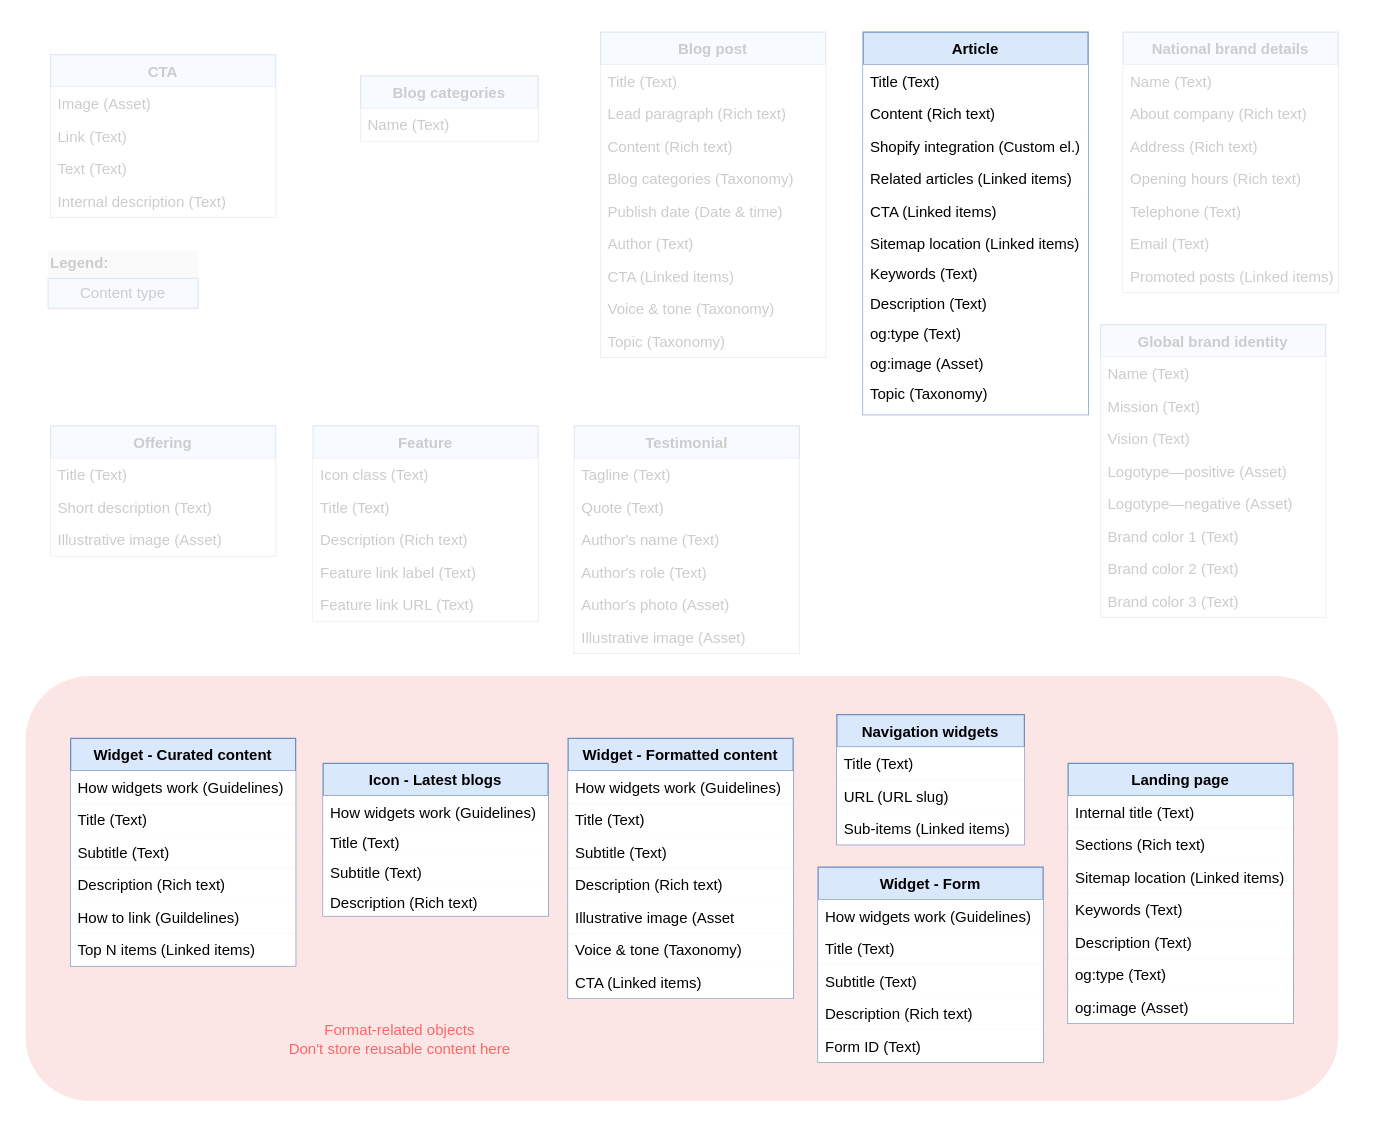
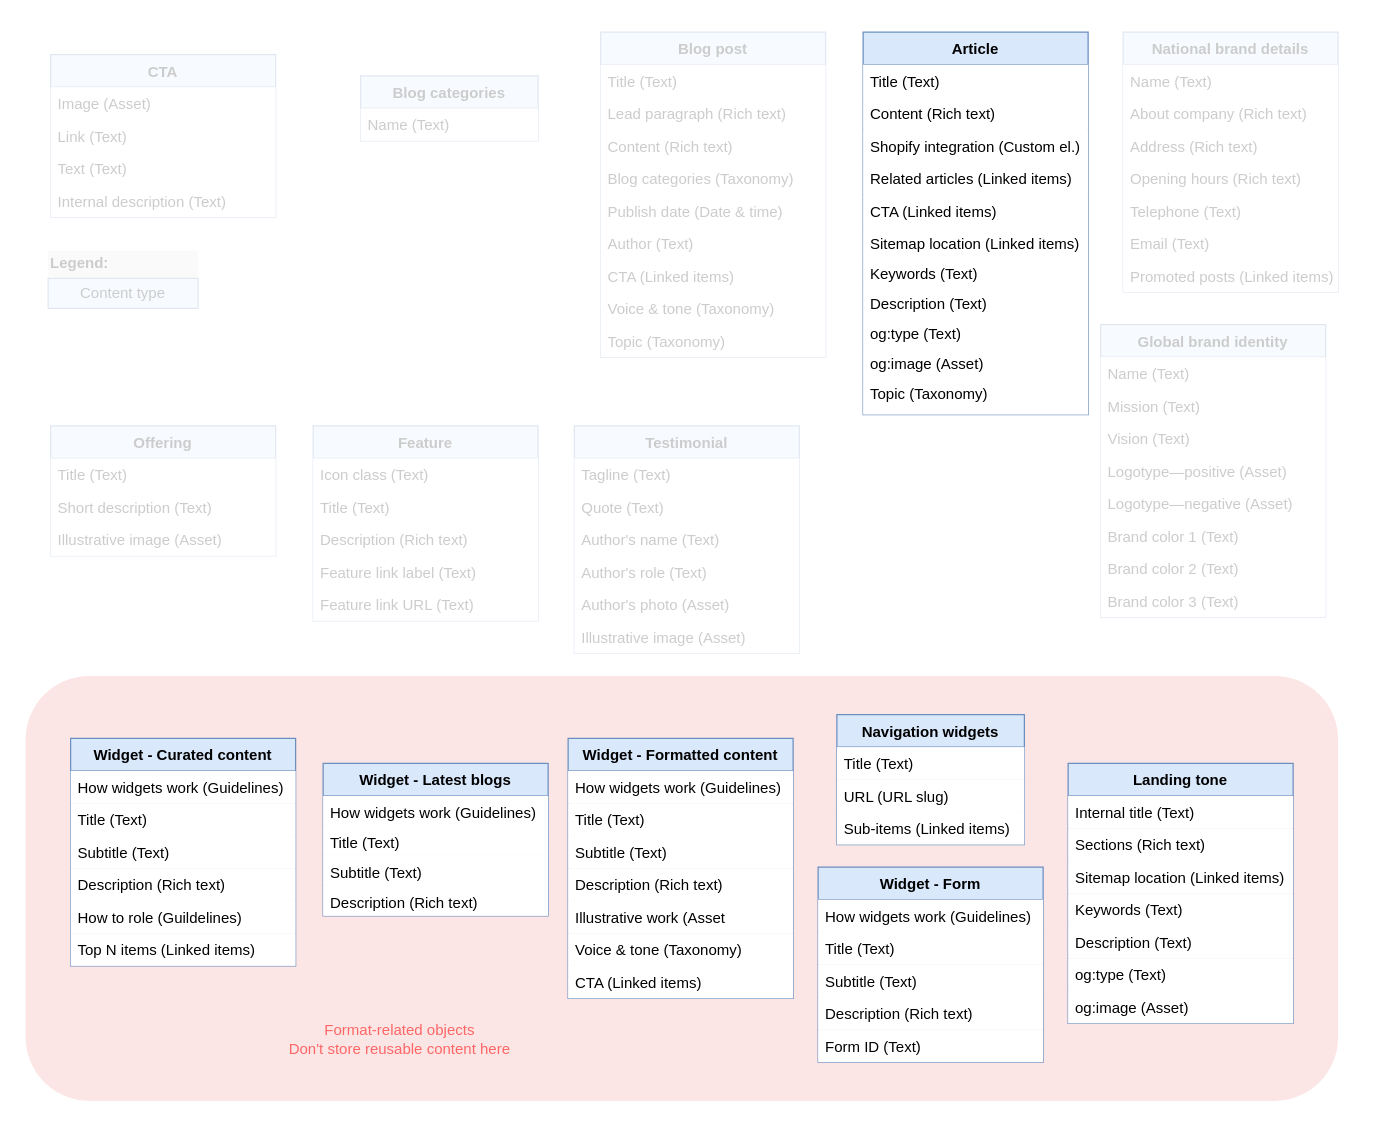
(435, 780) -> (435, 780)
(1180, 780) -> (1180, 780)
(165, 918) -> (167, 918)
(668, 918) -> (666, 918)
